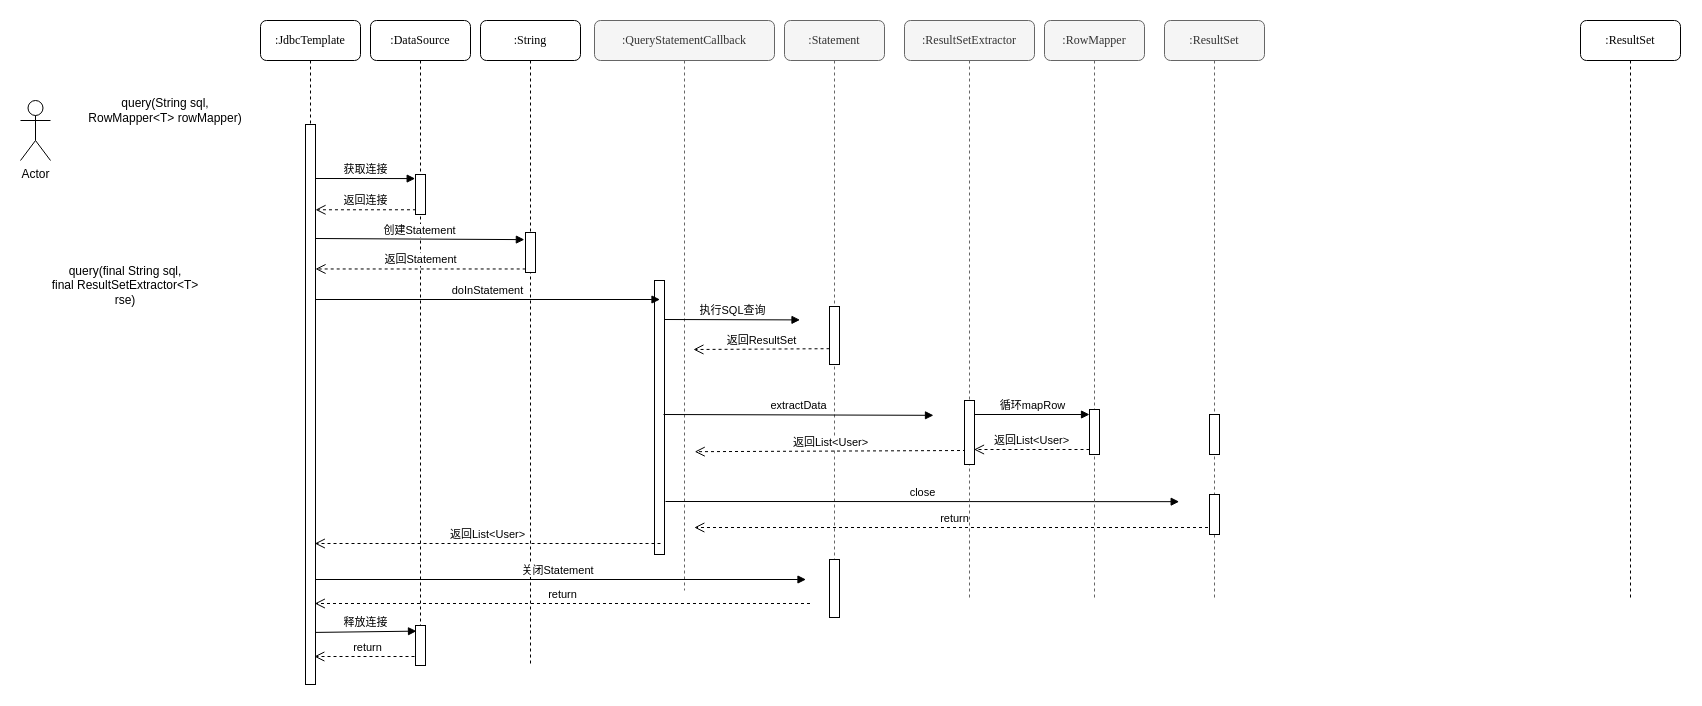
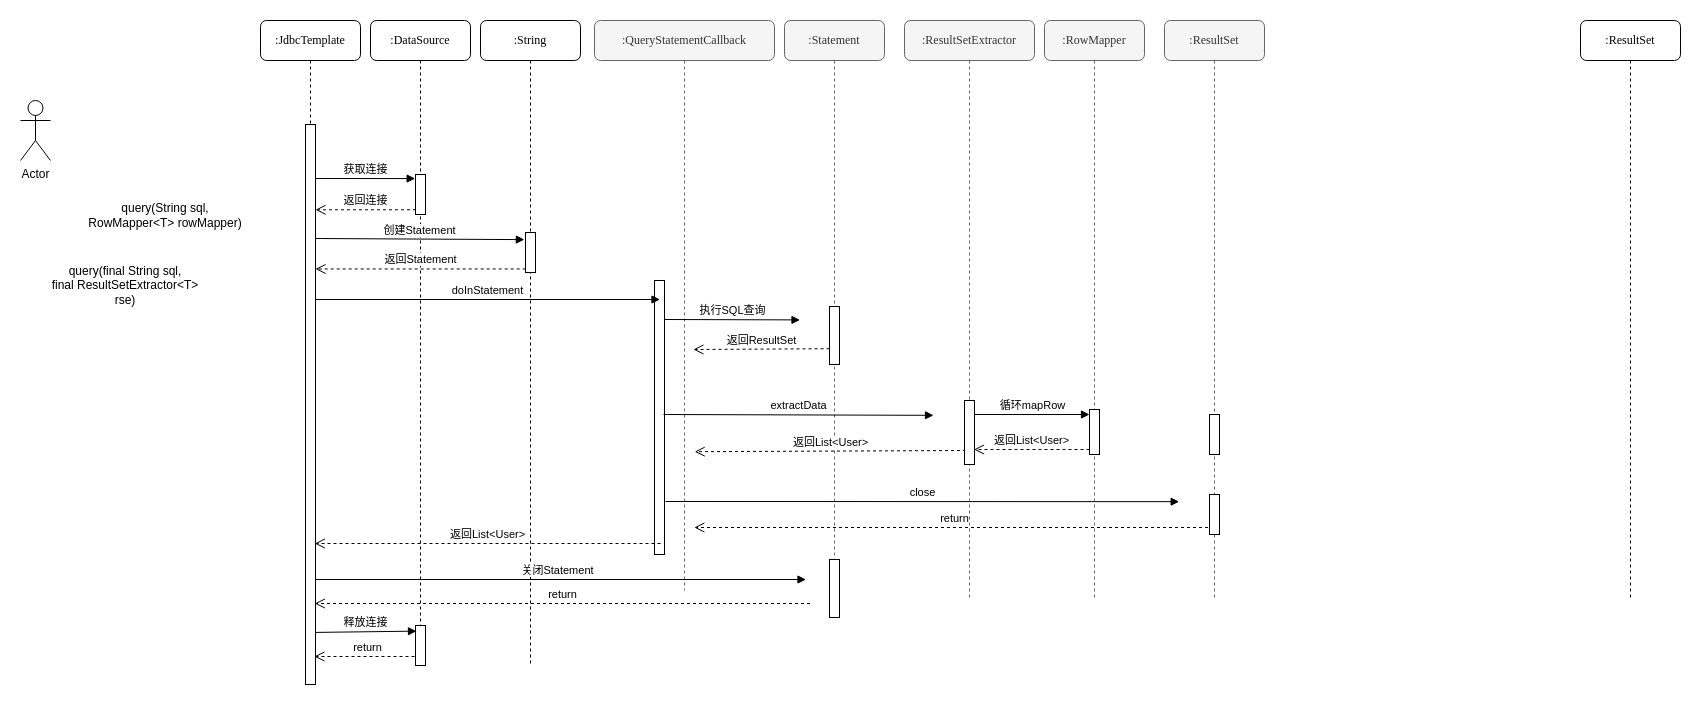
(166, 111) -> (166, 216)
